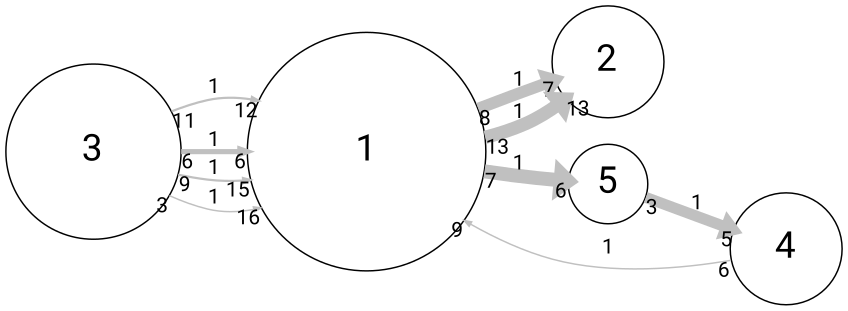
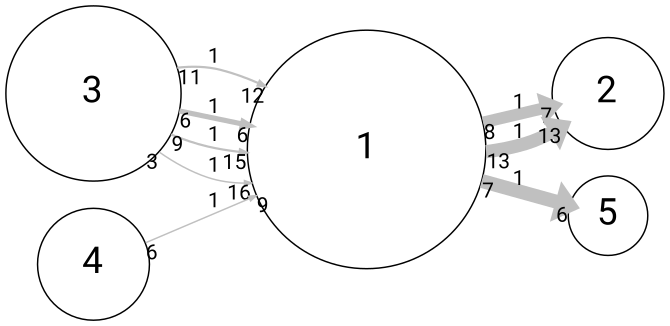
(686, 212) -> none
